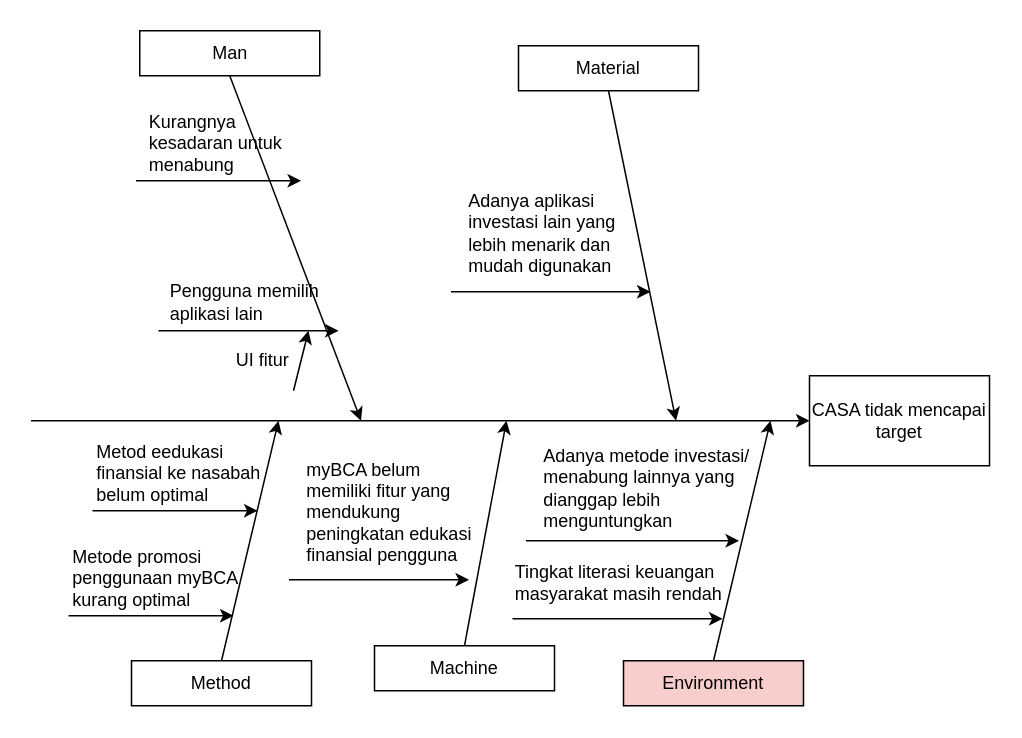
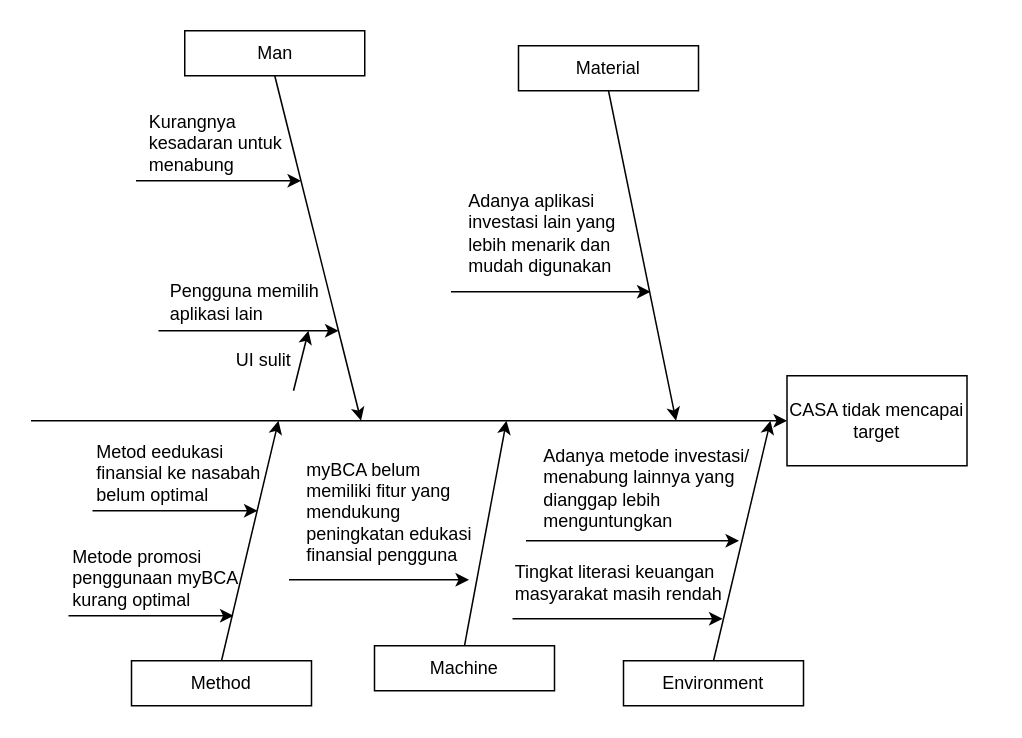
(230, 53) -> (275, 53)
(269, 361) -> (269, 361)
(899, 421) -> (877, 421)
(713, 683) -> (713, 683)
